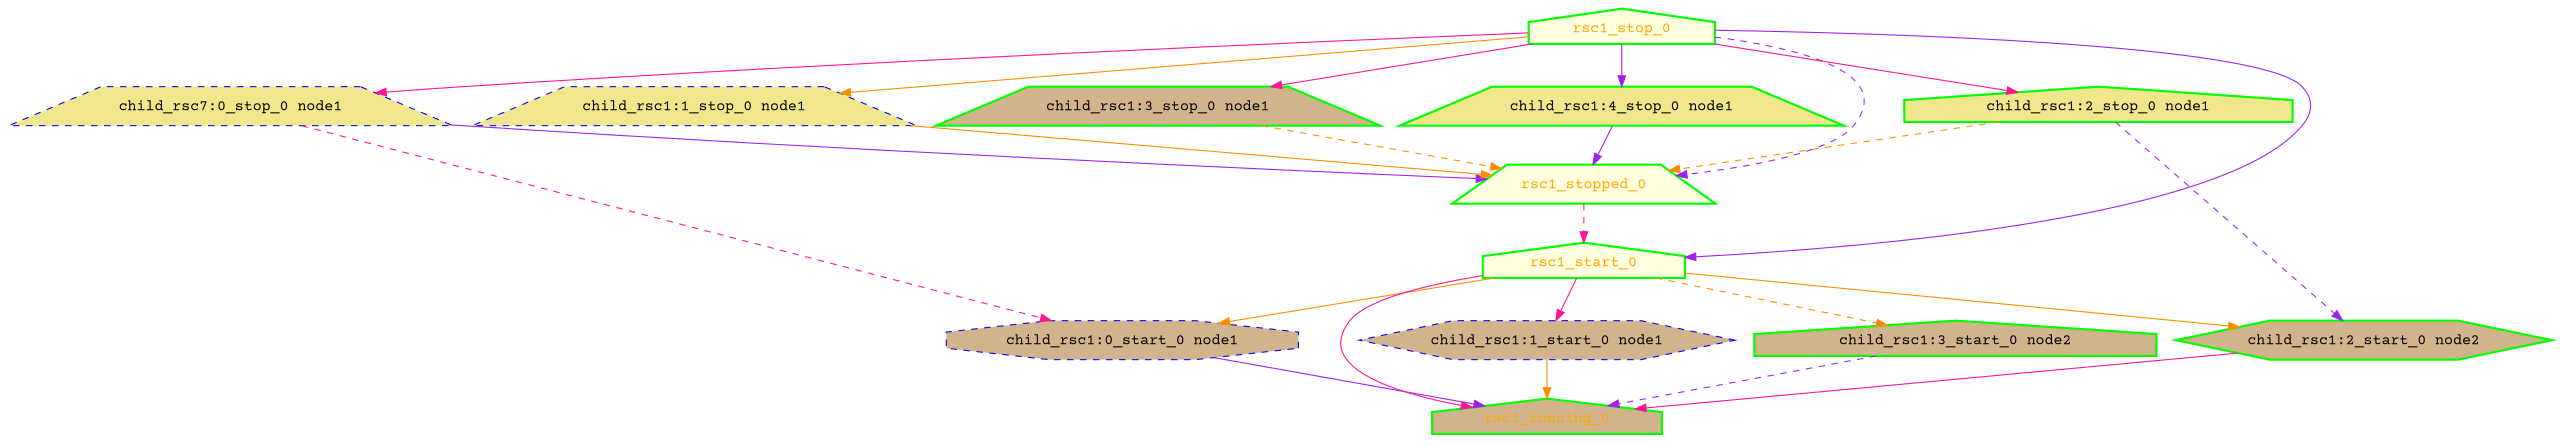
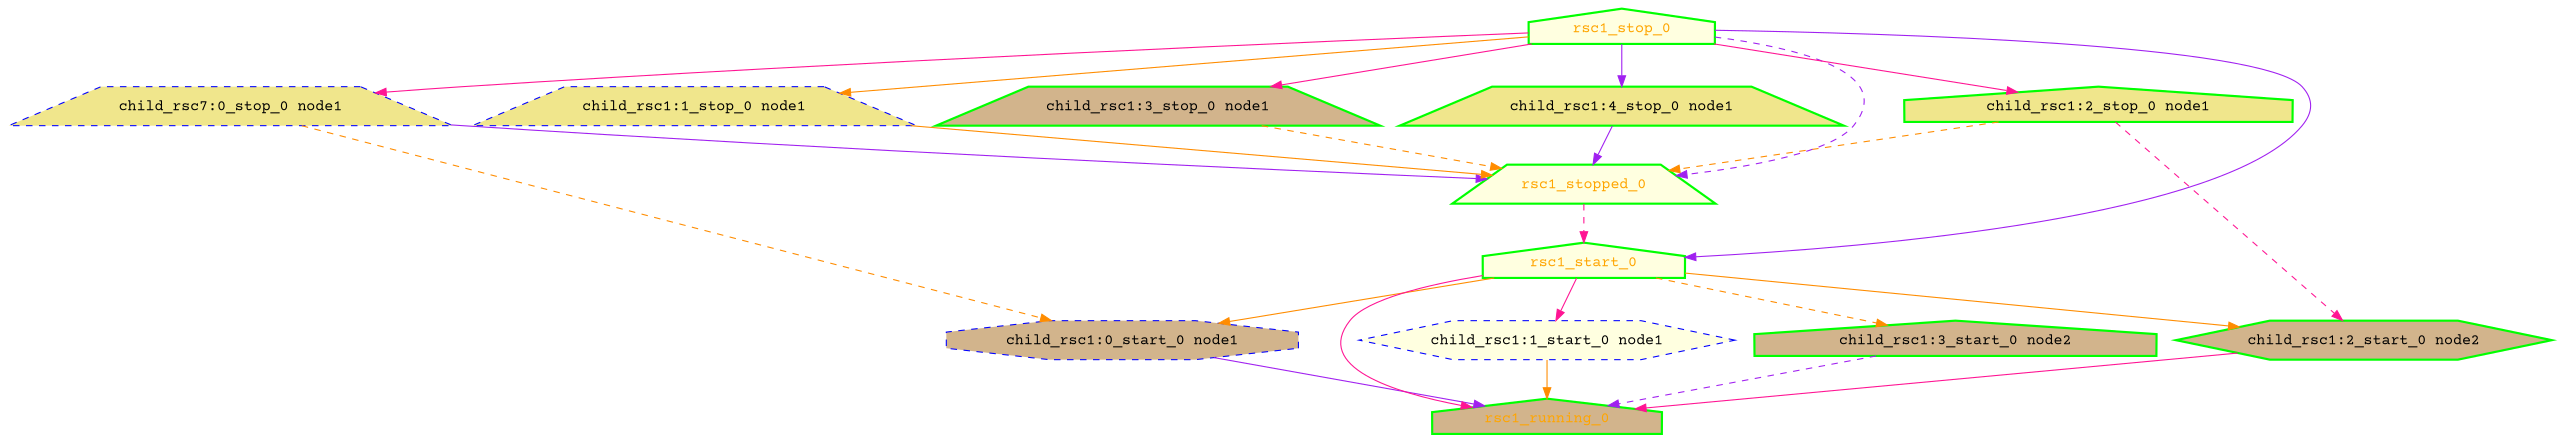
(2225, 218) -> (2225, 218)
(671, 222) -> (671, 222)
(1547, 340) -> (1547, 340)
